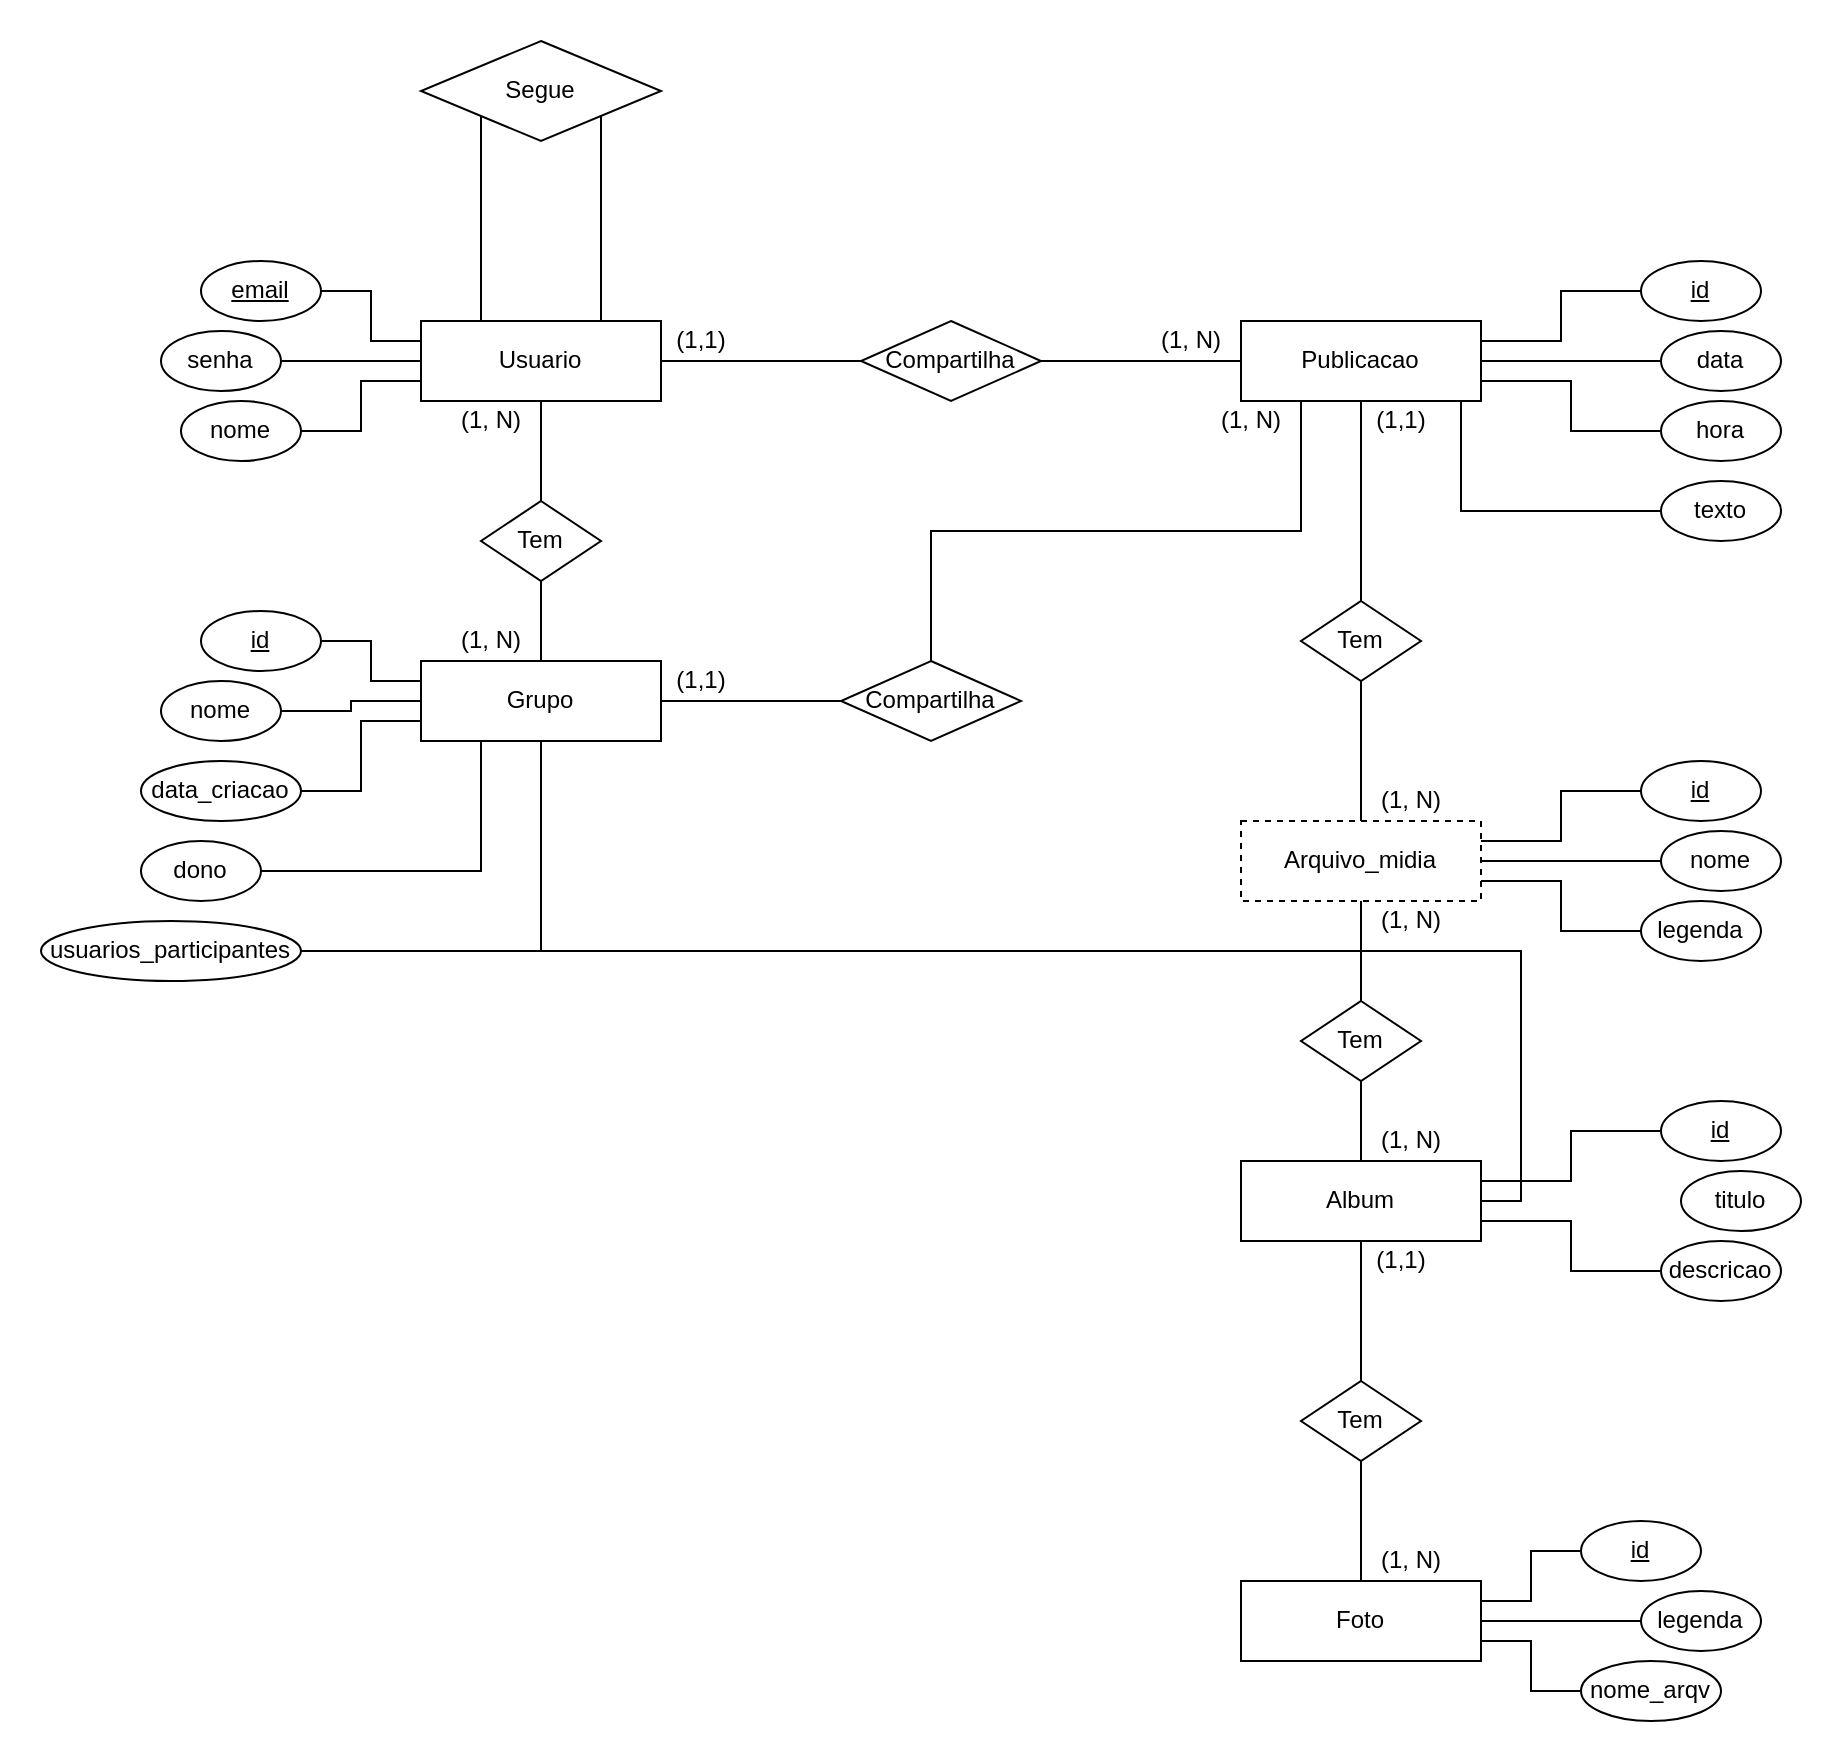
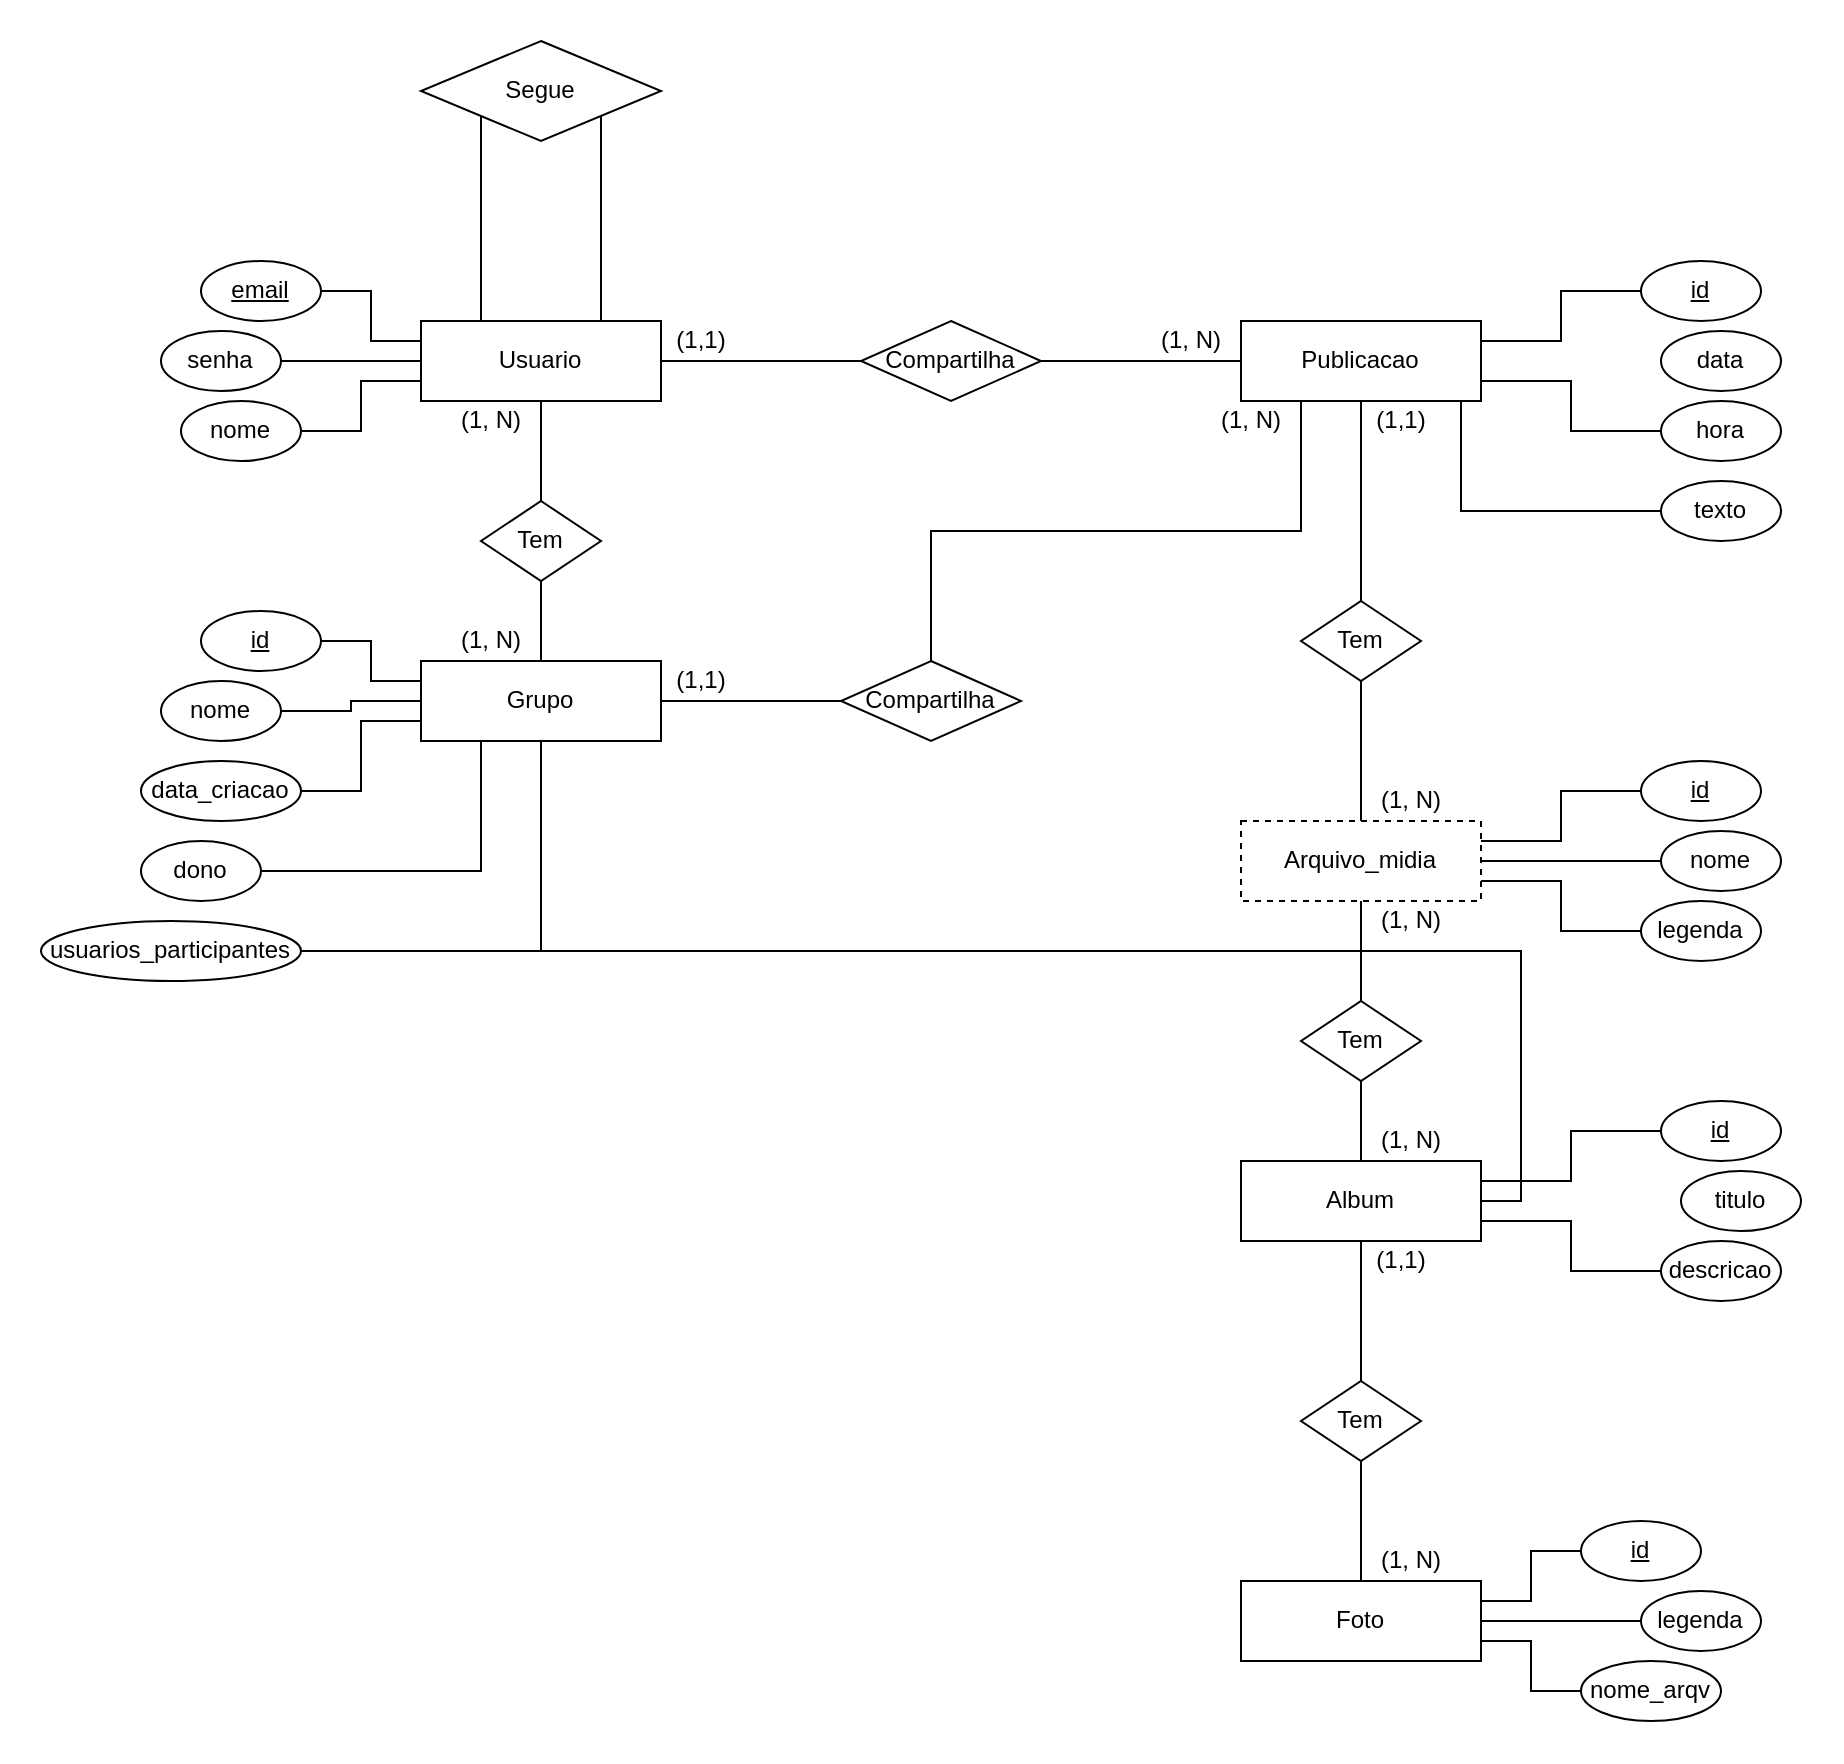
(1571, 361) -> none
